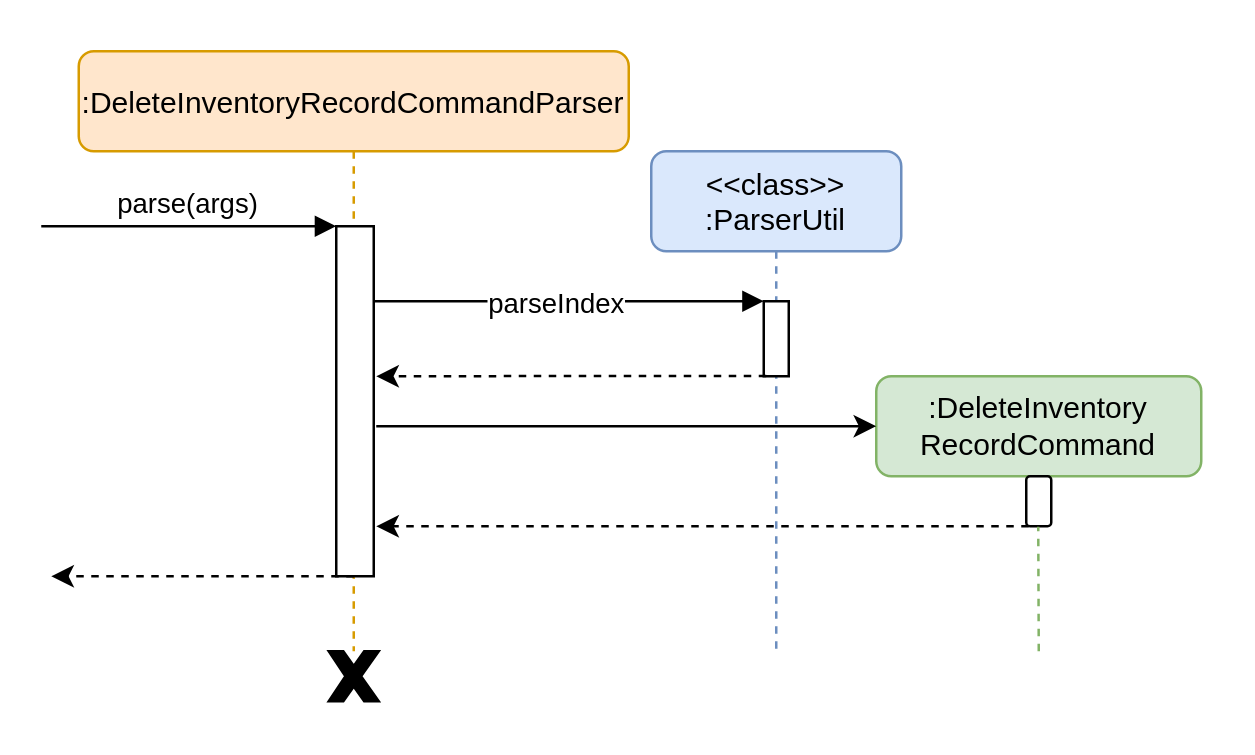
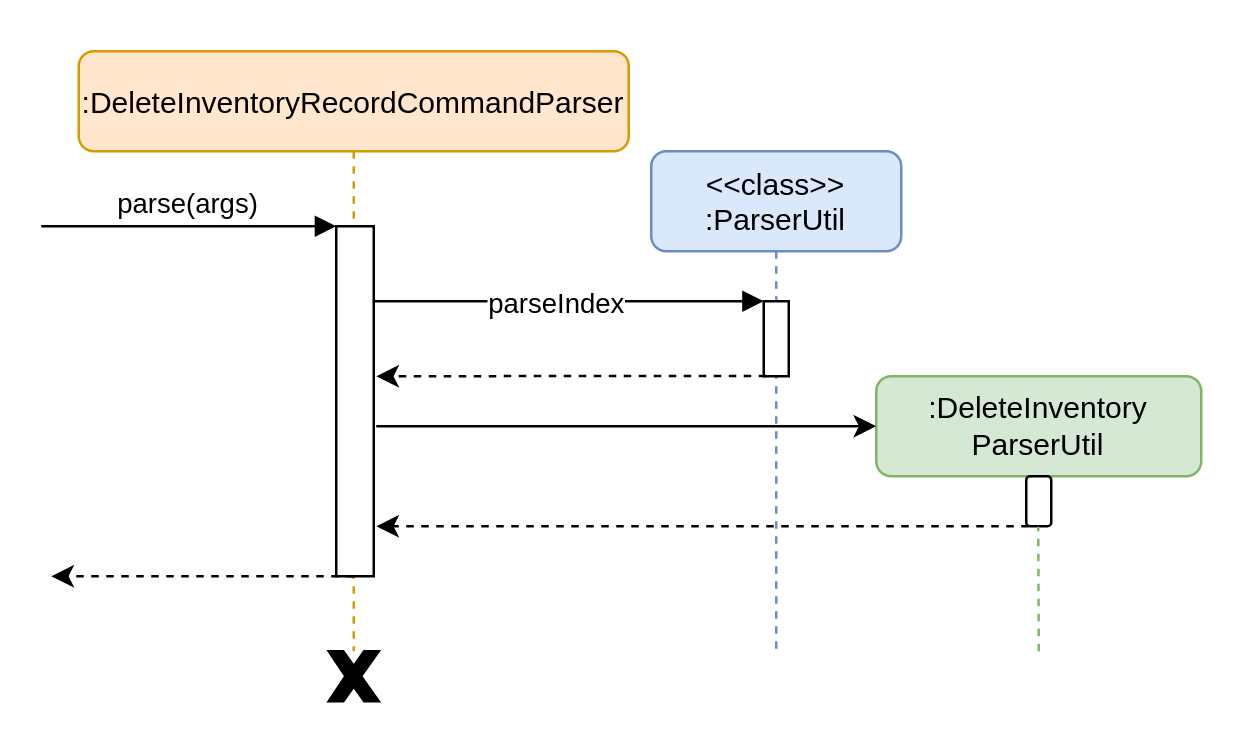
(1039, 426) -> (1039, 426)
